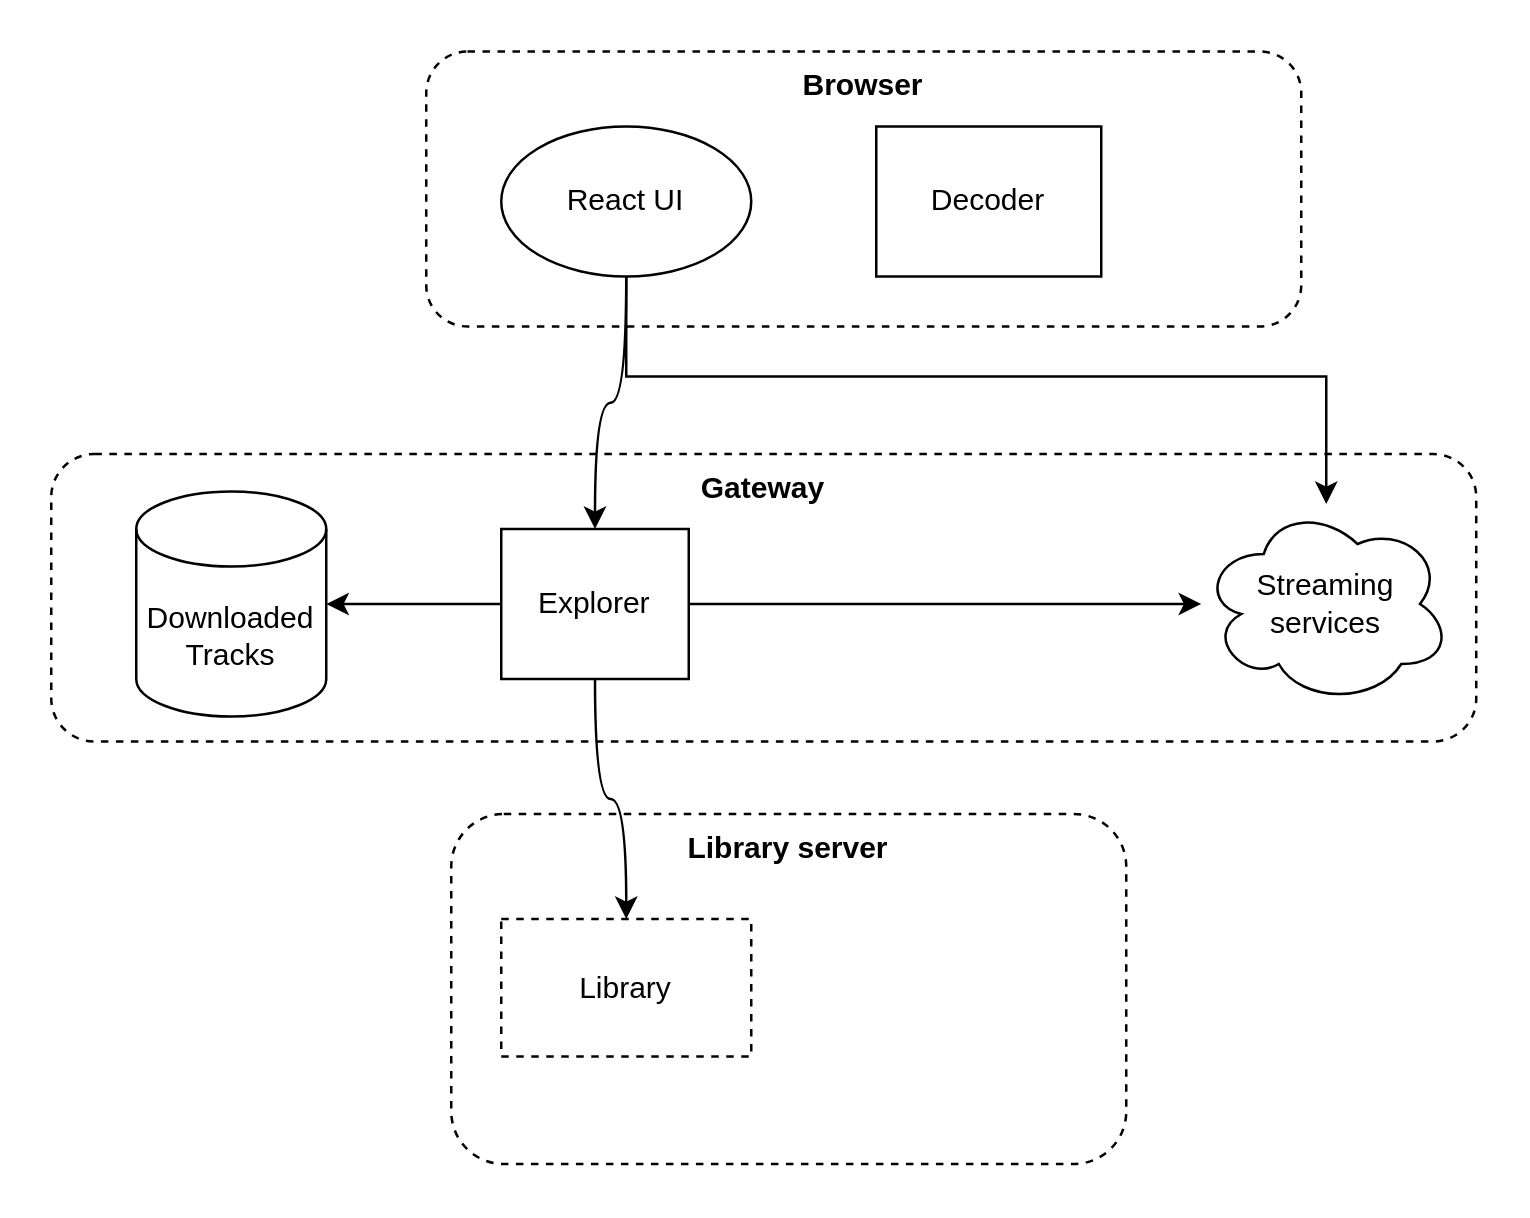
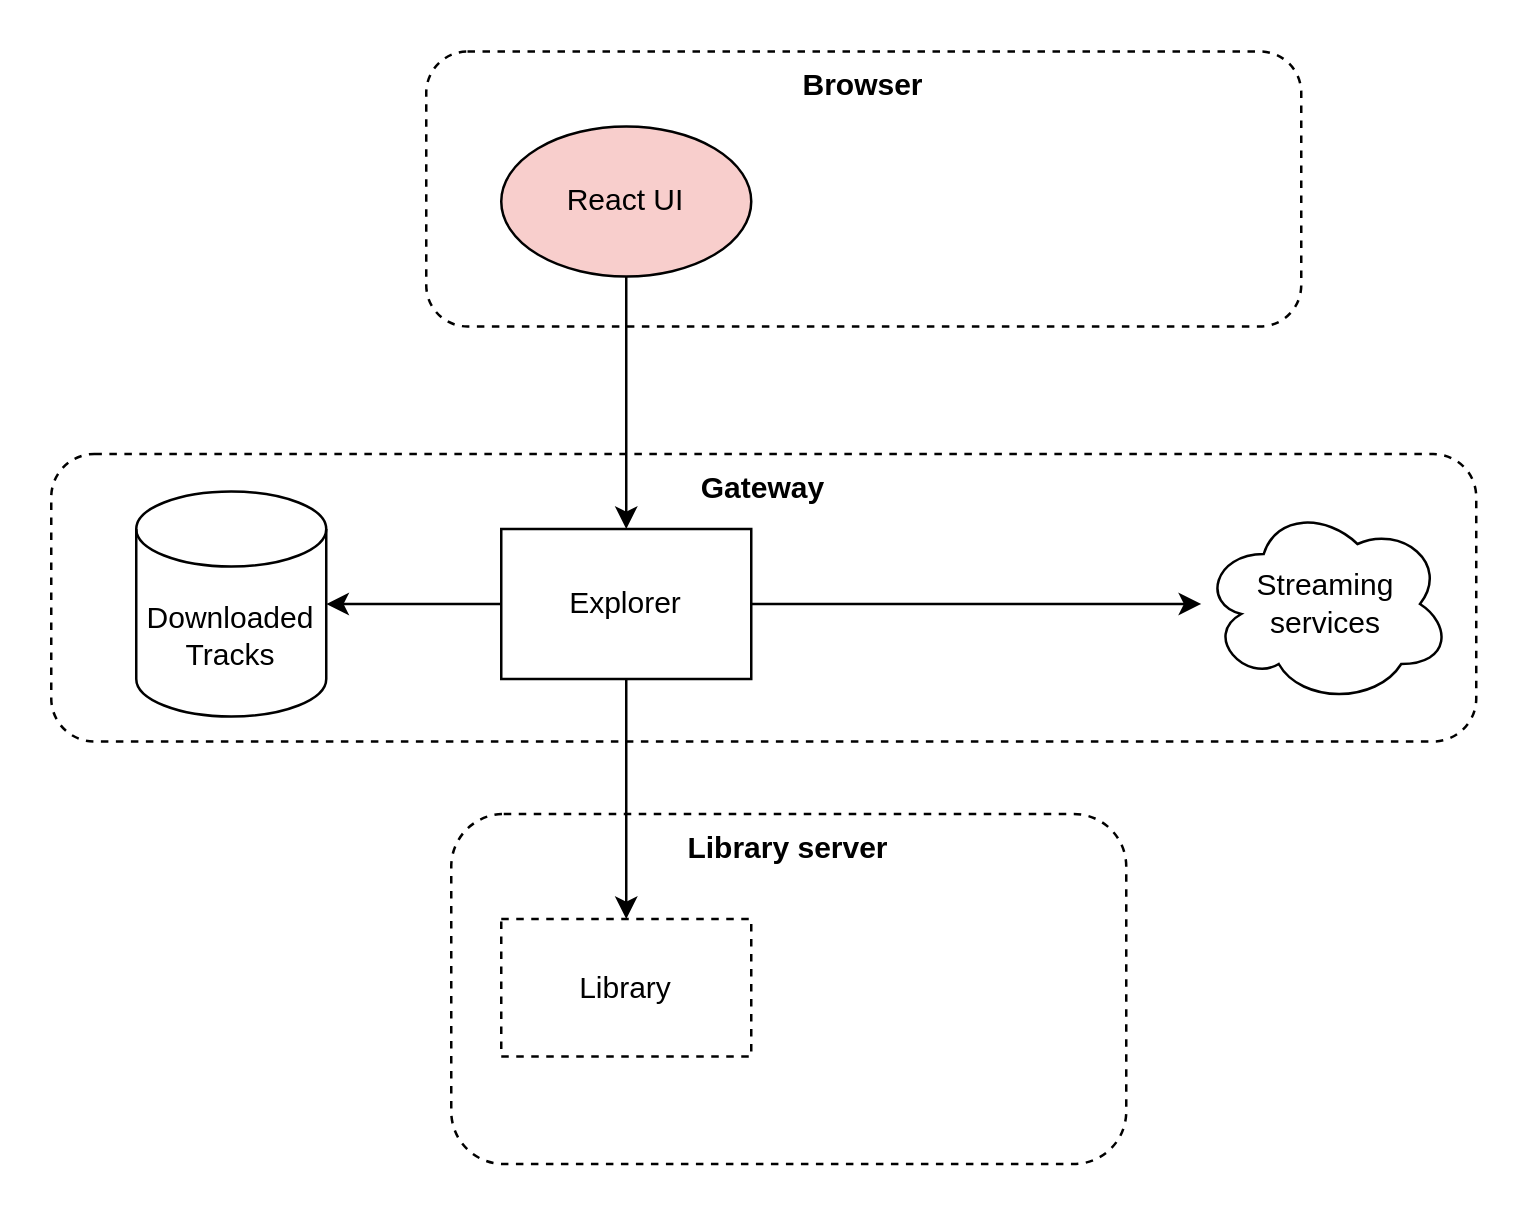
(626, 201) -> (626, 201)
(989, 201) -> none
(1034, 376) -> none
(595, 604) -> (626, 604)
